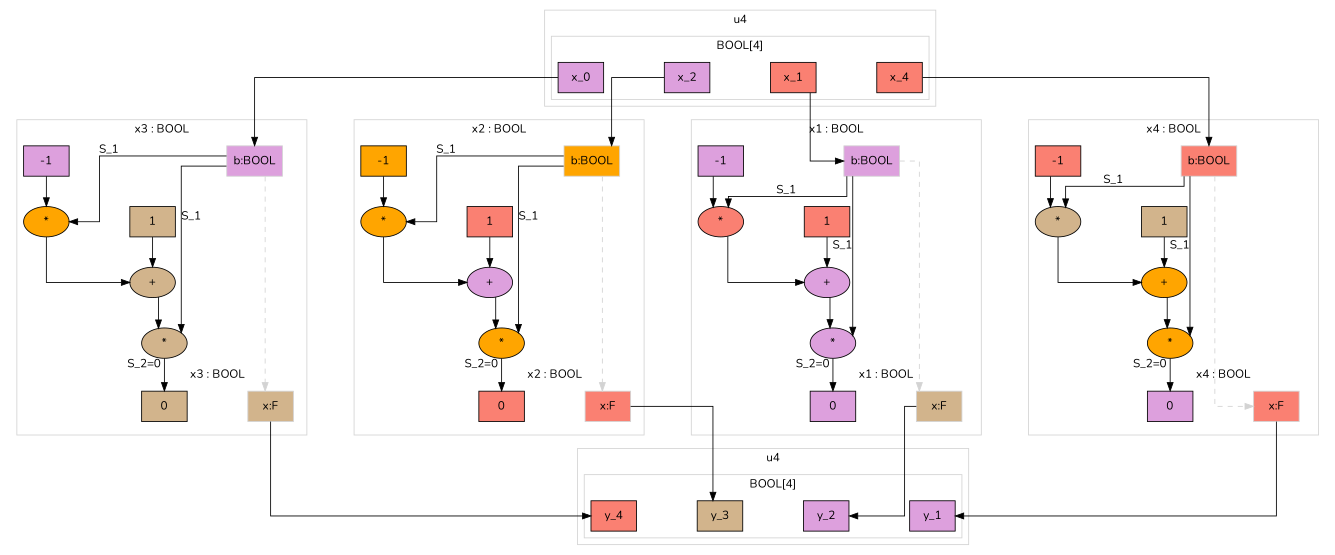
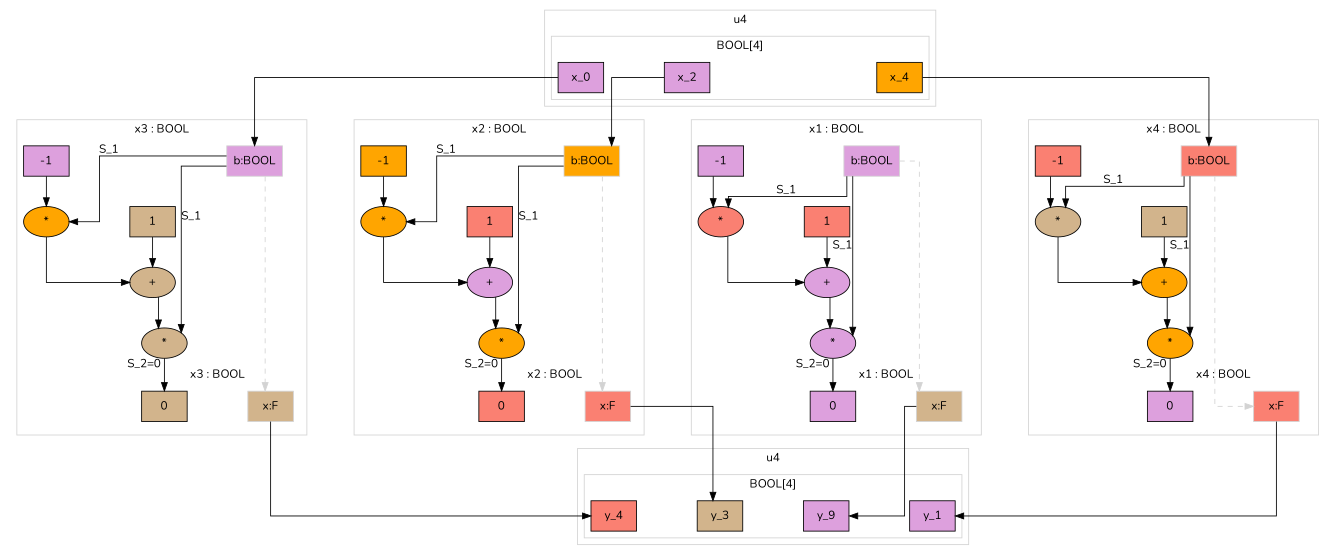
(793, 78) -> none
(900, 78) -> (900, 78)
(826, 516) -> (826, 516)
